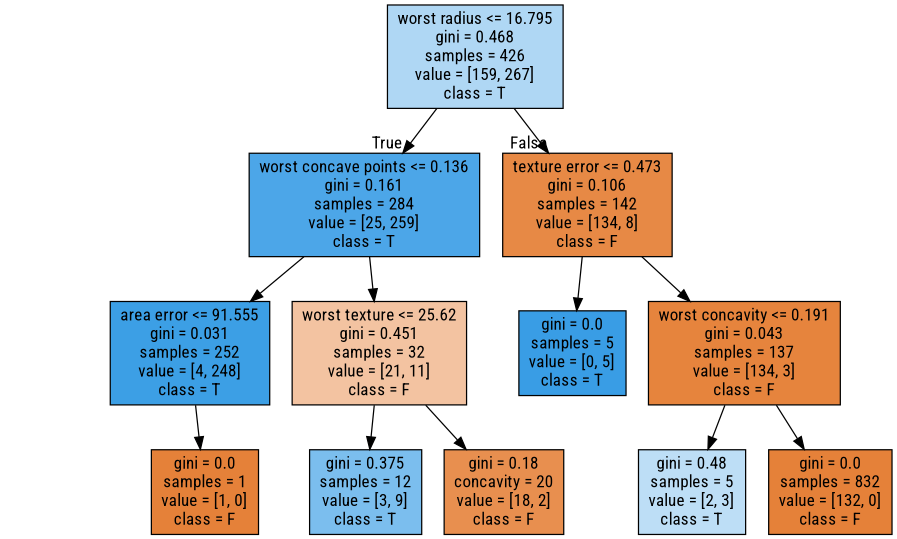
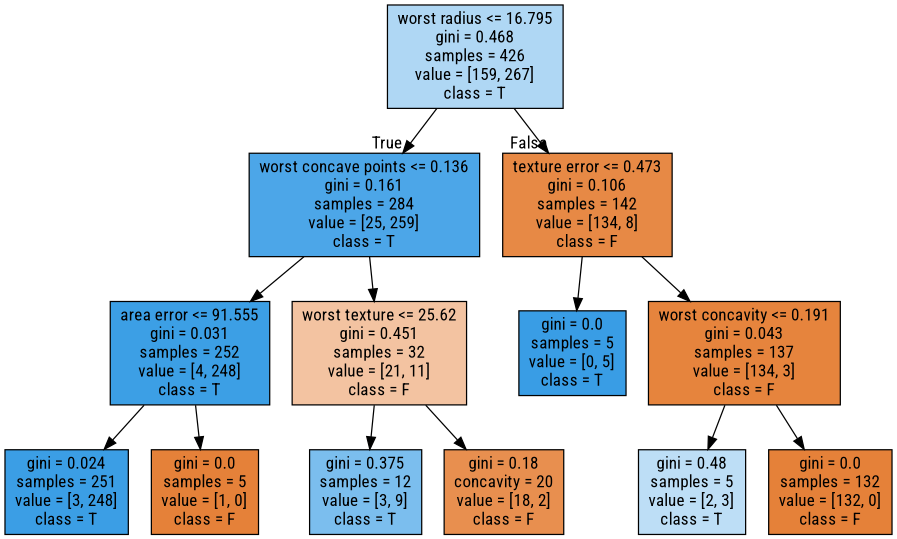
none -> (67, 492)
(205, 492) -> (205, 492)
(830, 492) -> (830, 492)
